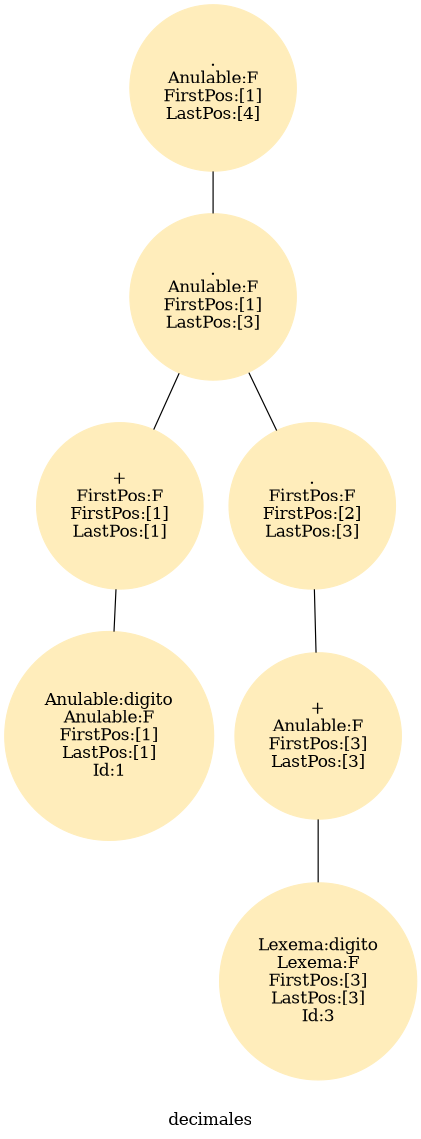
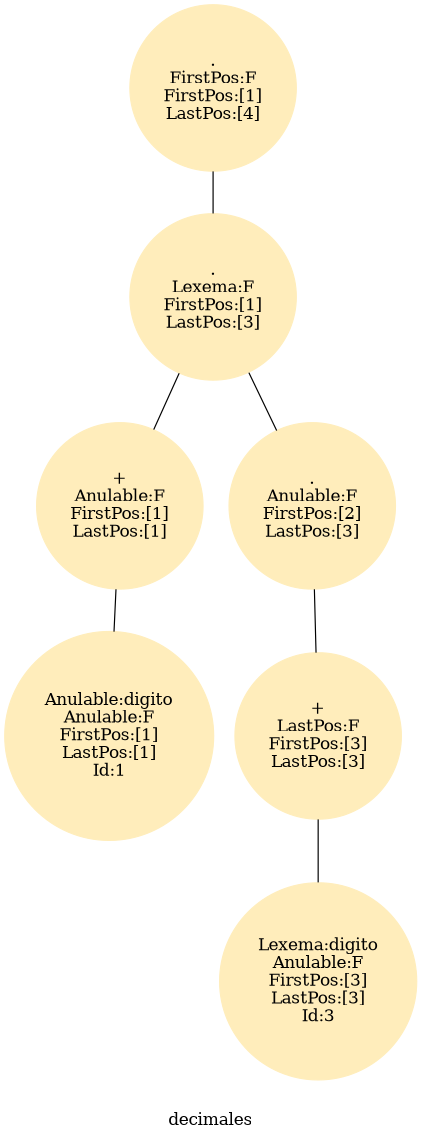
(213, 88) -> (213, 88)
(213, 297) -> (213, 297)
(120, 506) -> (120, 506)
(312, 506) -> (312, 506)
(318, 736) -> (318, 736)
(318, 981) -> (318, 981)
